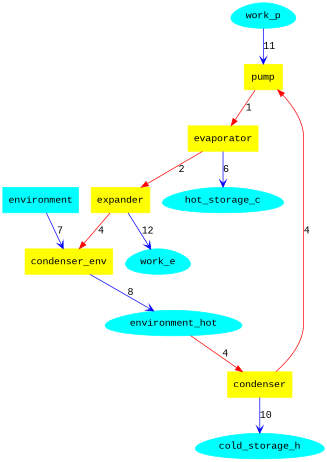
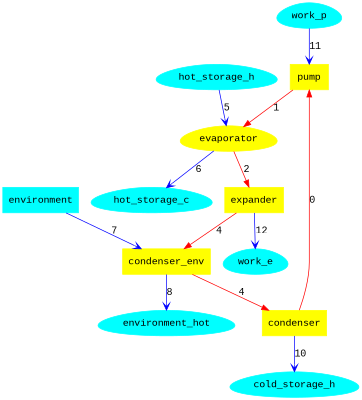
none -> (217, 77)
(223, 139) -> (229, 139)
(307, 231) -> (312, 200)
(214, 352) -> (227, 291)
